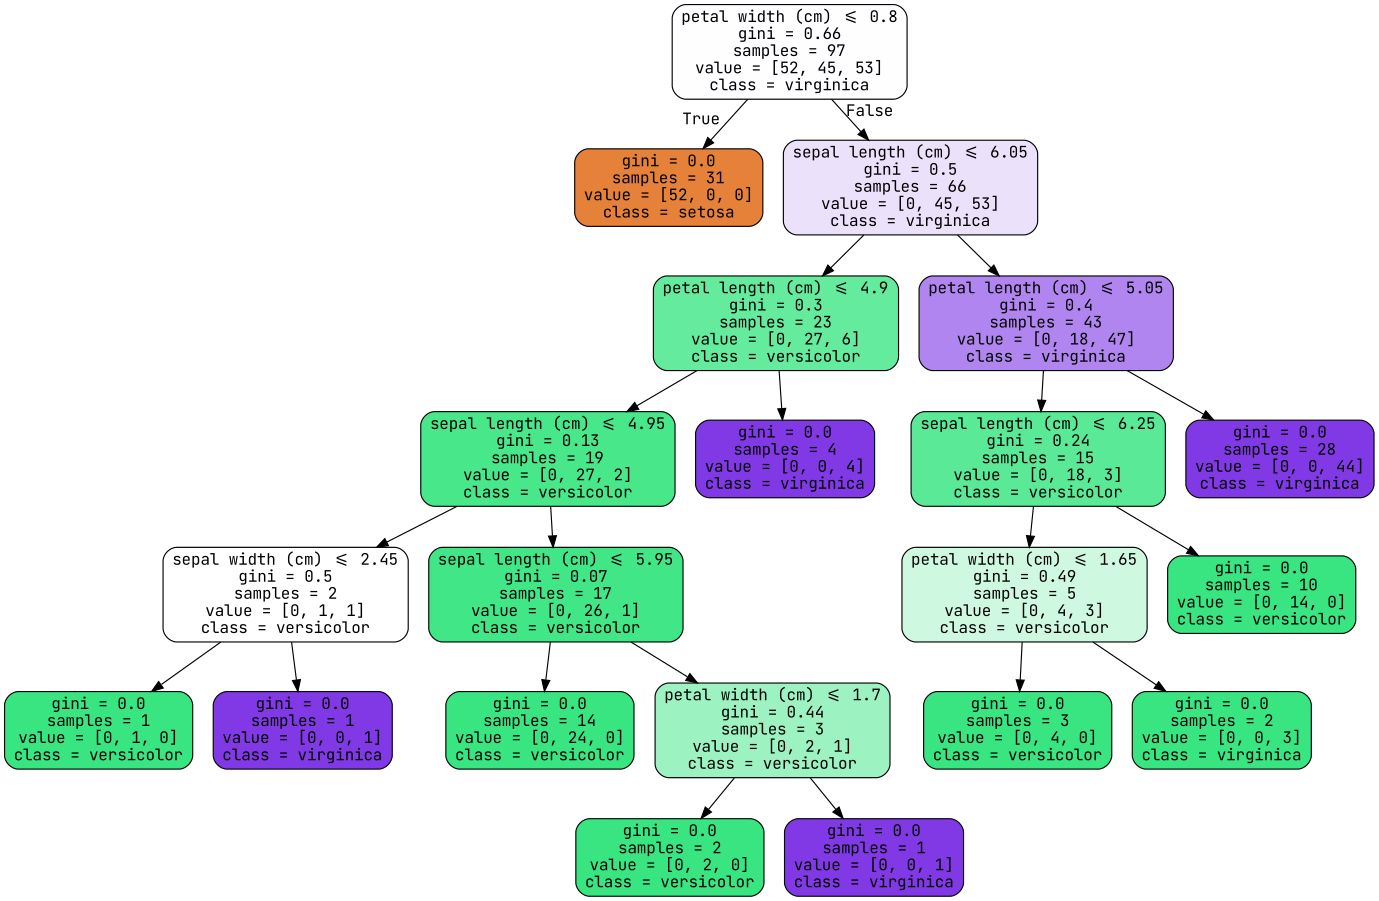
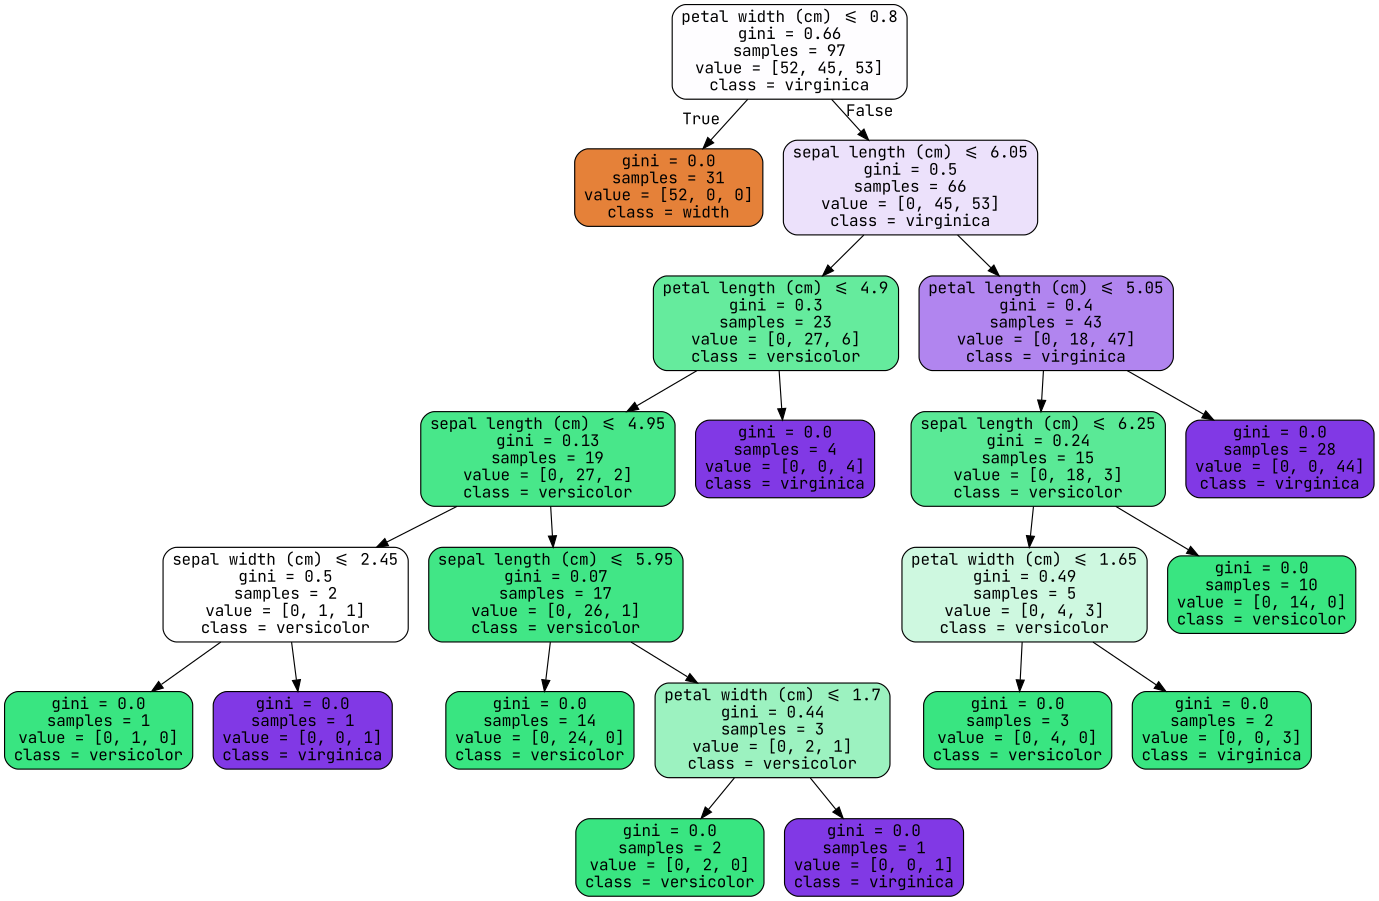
(669, 188) -> (669, 188)
